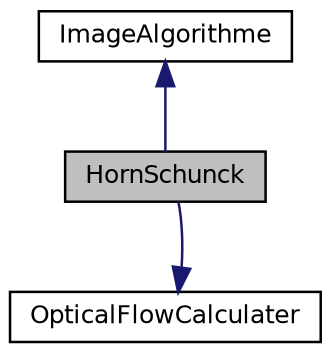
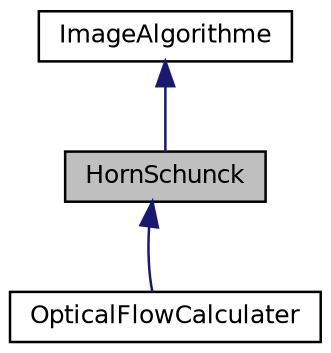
(182, 234) -> (149, 260)
